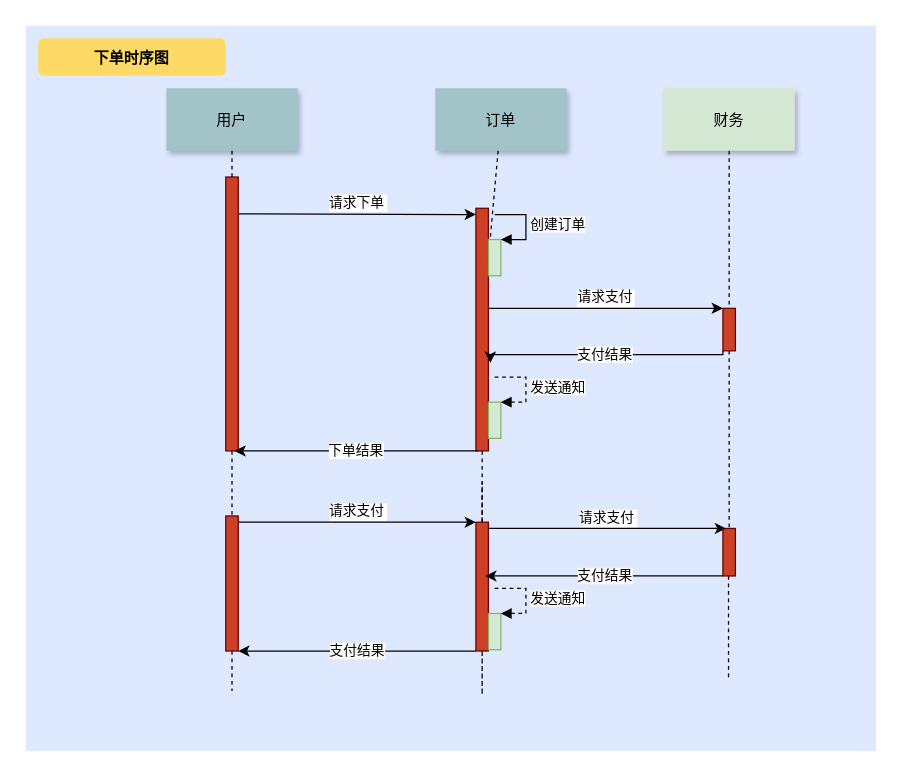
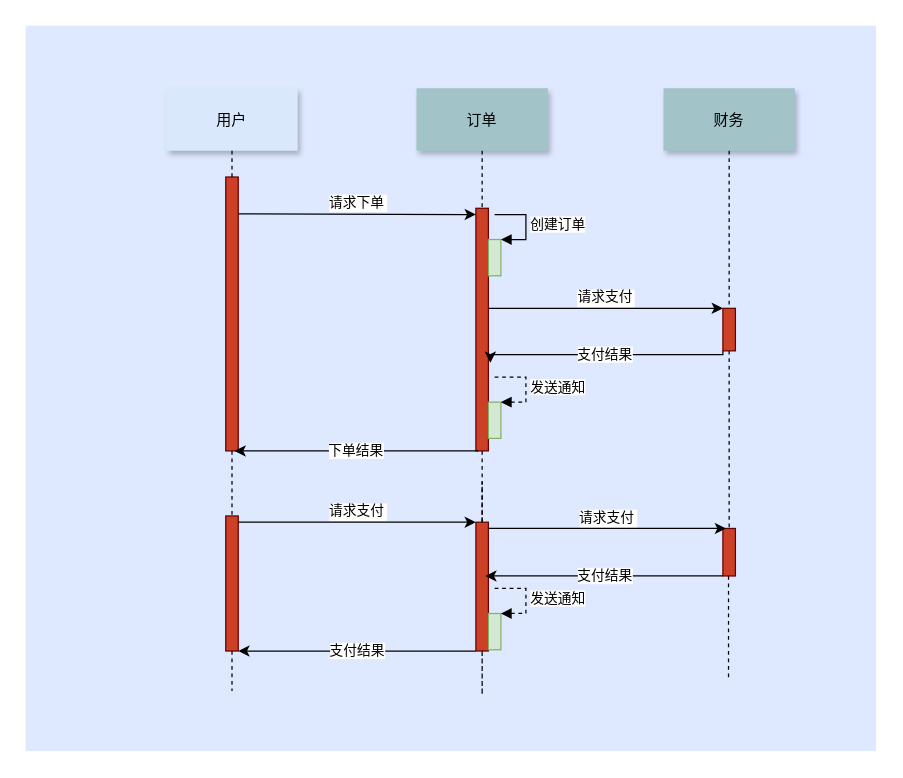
(132, 57) -> none
(232, 119) -> (232, 119)
(501, 119) -> (482, 119)
(729, 119) -> (729, 119)
